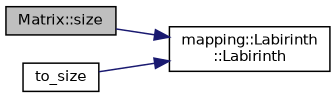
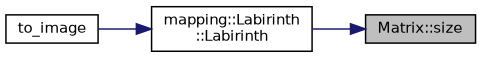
(135, 32) -> (331, 29)
(61, 77) -> (52, 29)
